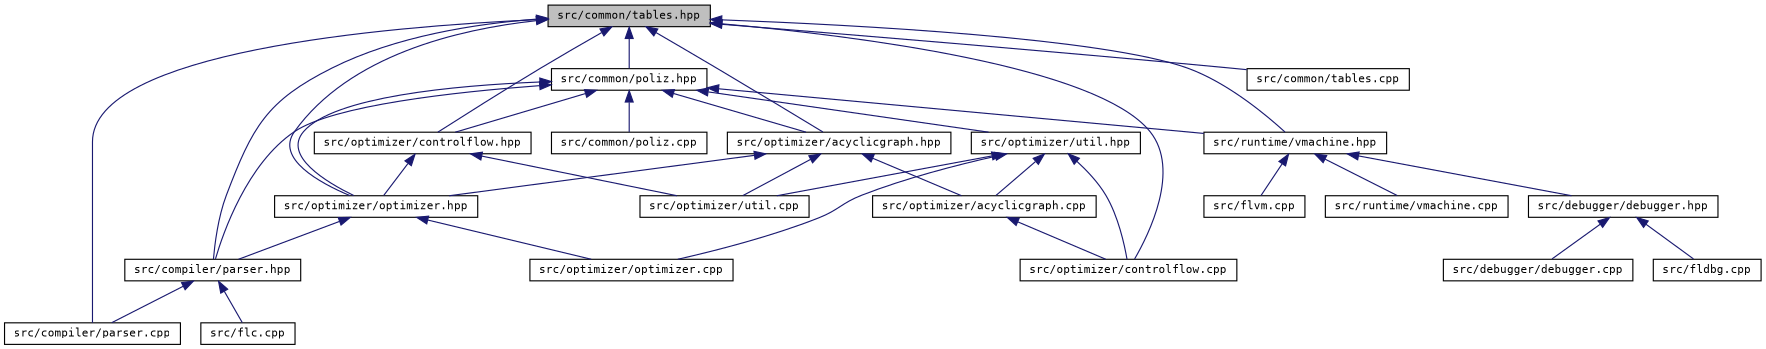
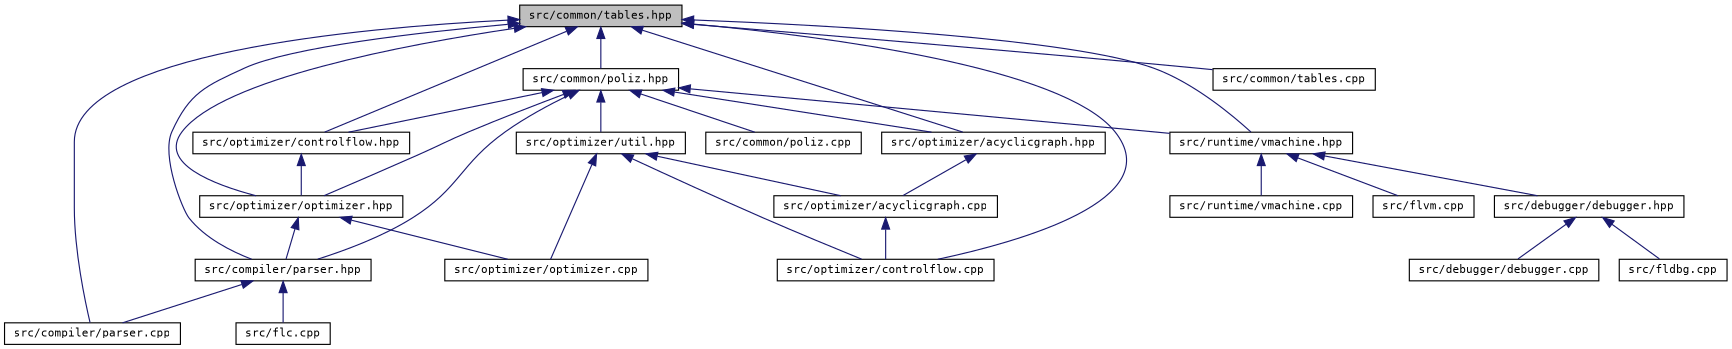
(609, 175) -> none
(725, 207) -> none
